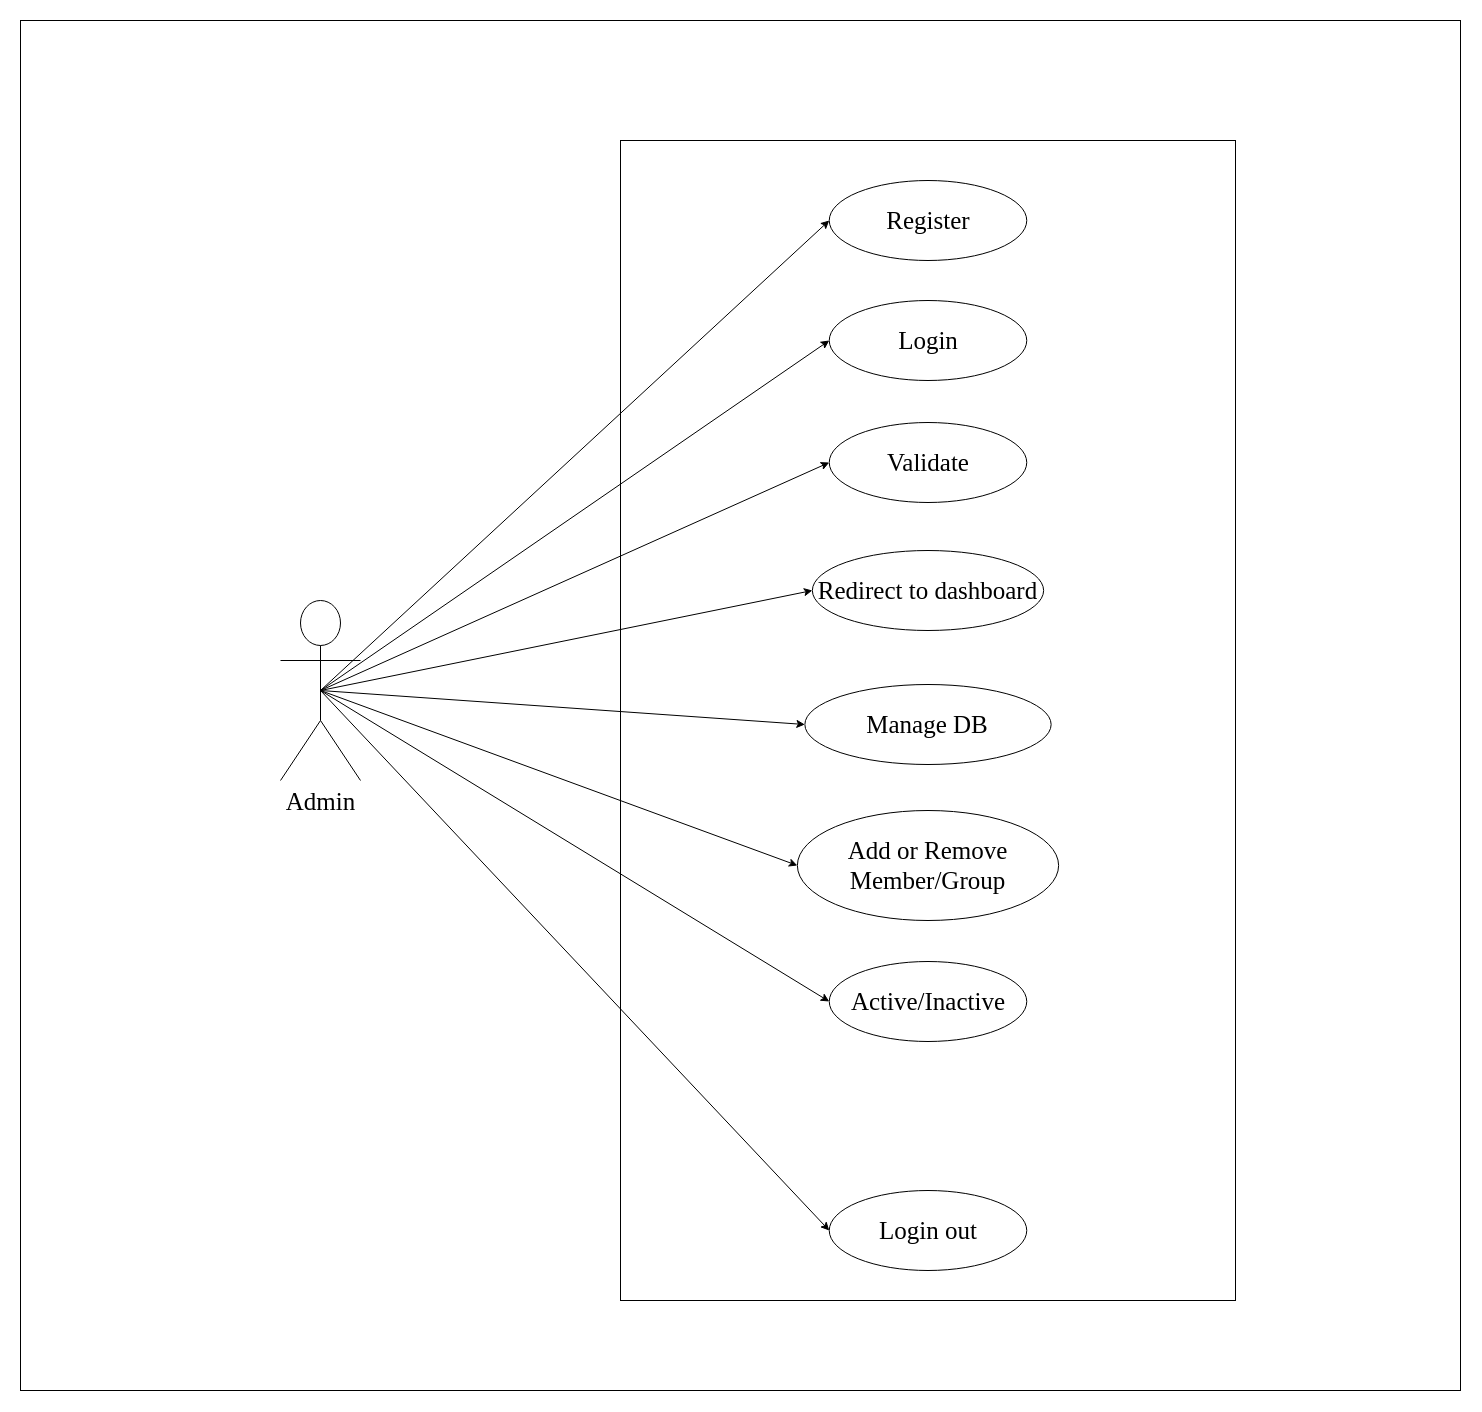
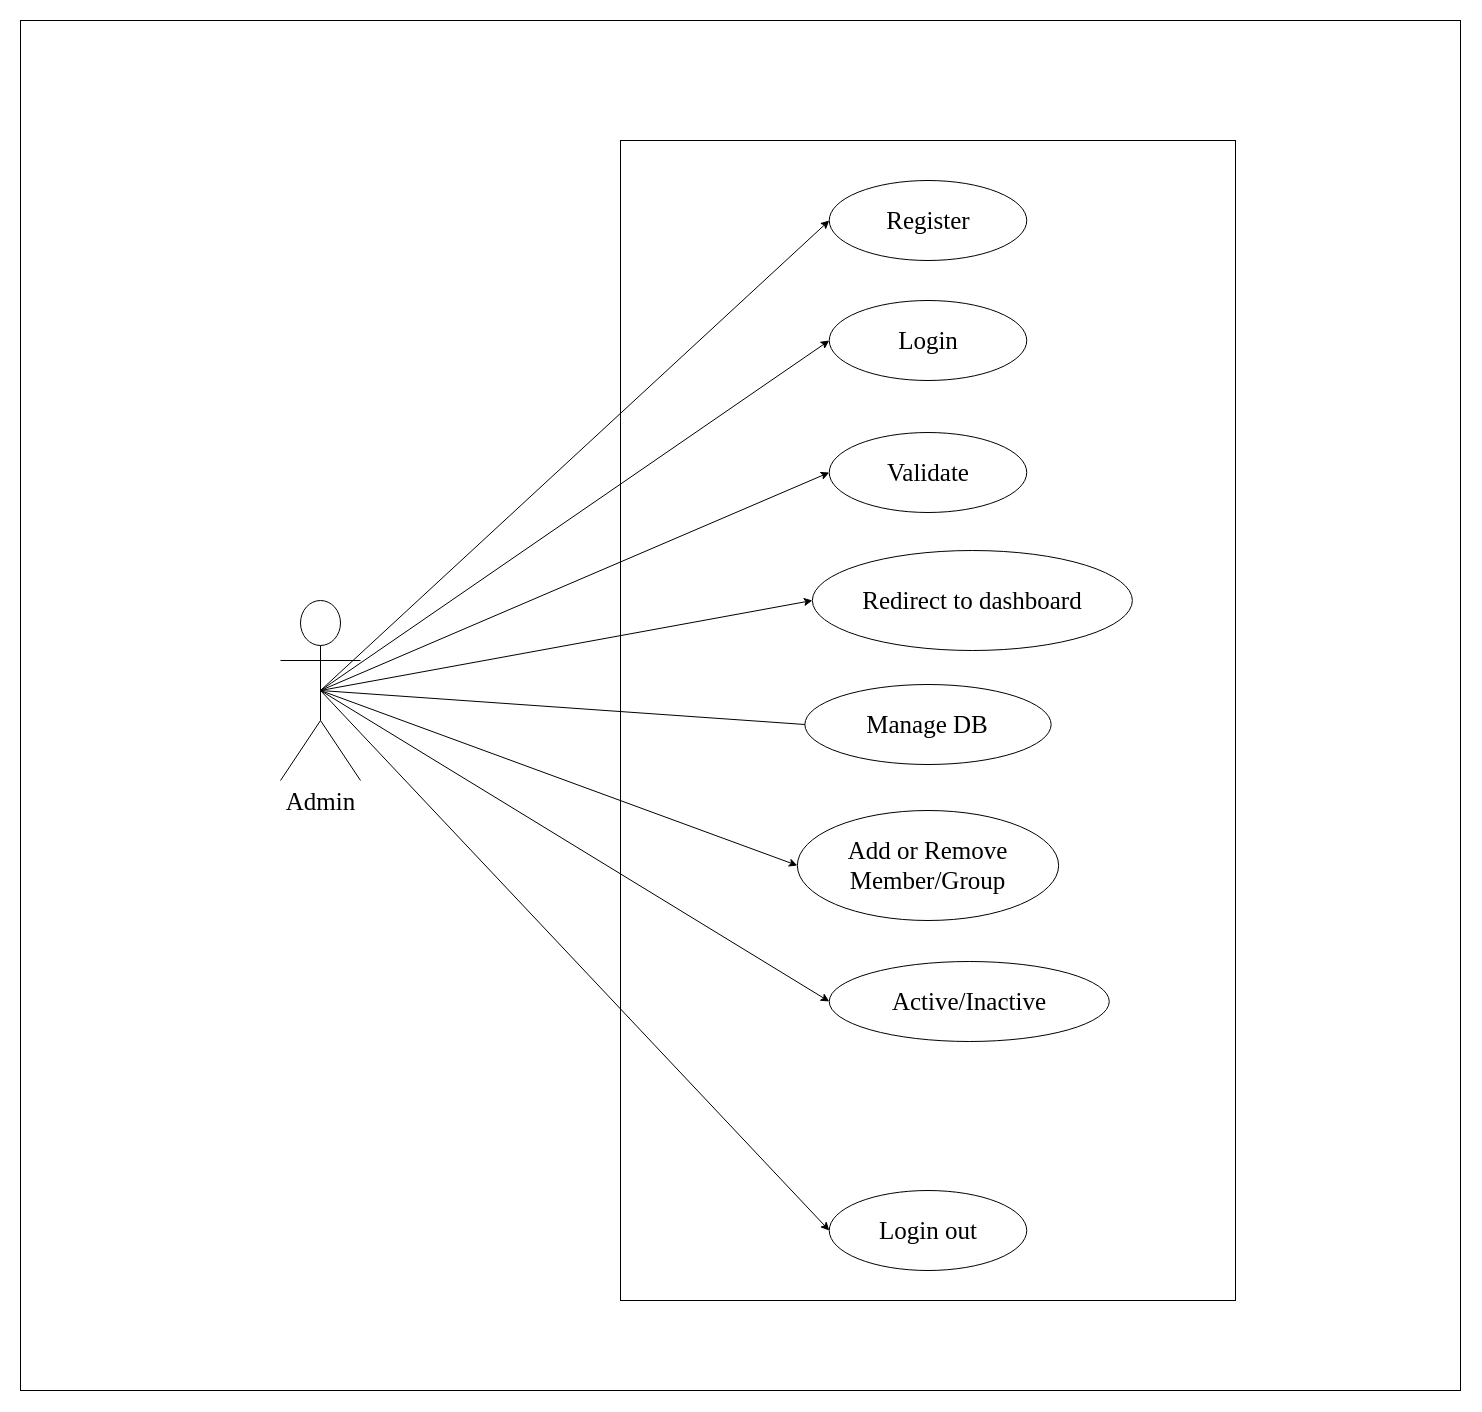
(928, 463) -> (928, 473)
(928, 591) -> (972, 601)
(797, 724) -> (799, 724)
(928, 1002) -> (969, 1002)
